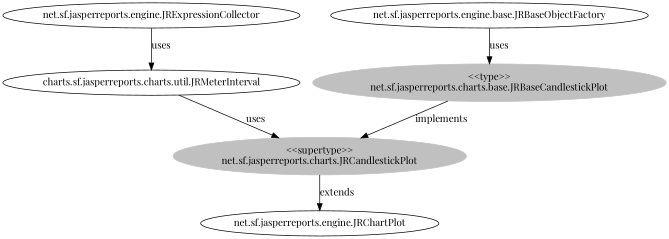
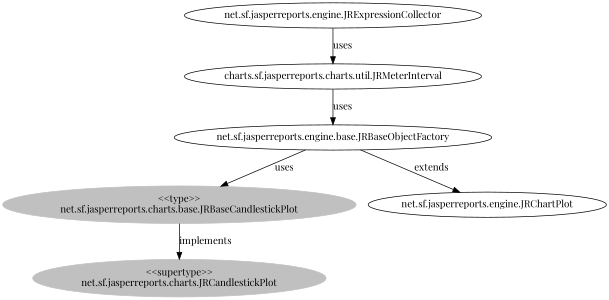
(226, 115) -> (333, 103)
(320, 189) -> (407, 170)
